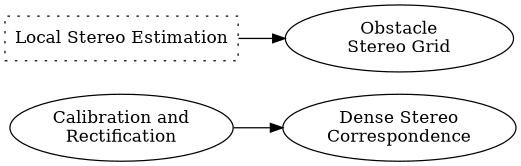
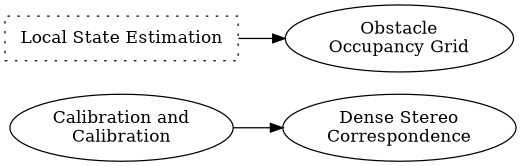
(122, 38) -> (122, 38)
(399, 38) -> (399, 38)
(122, 128) -> (122, 128)
